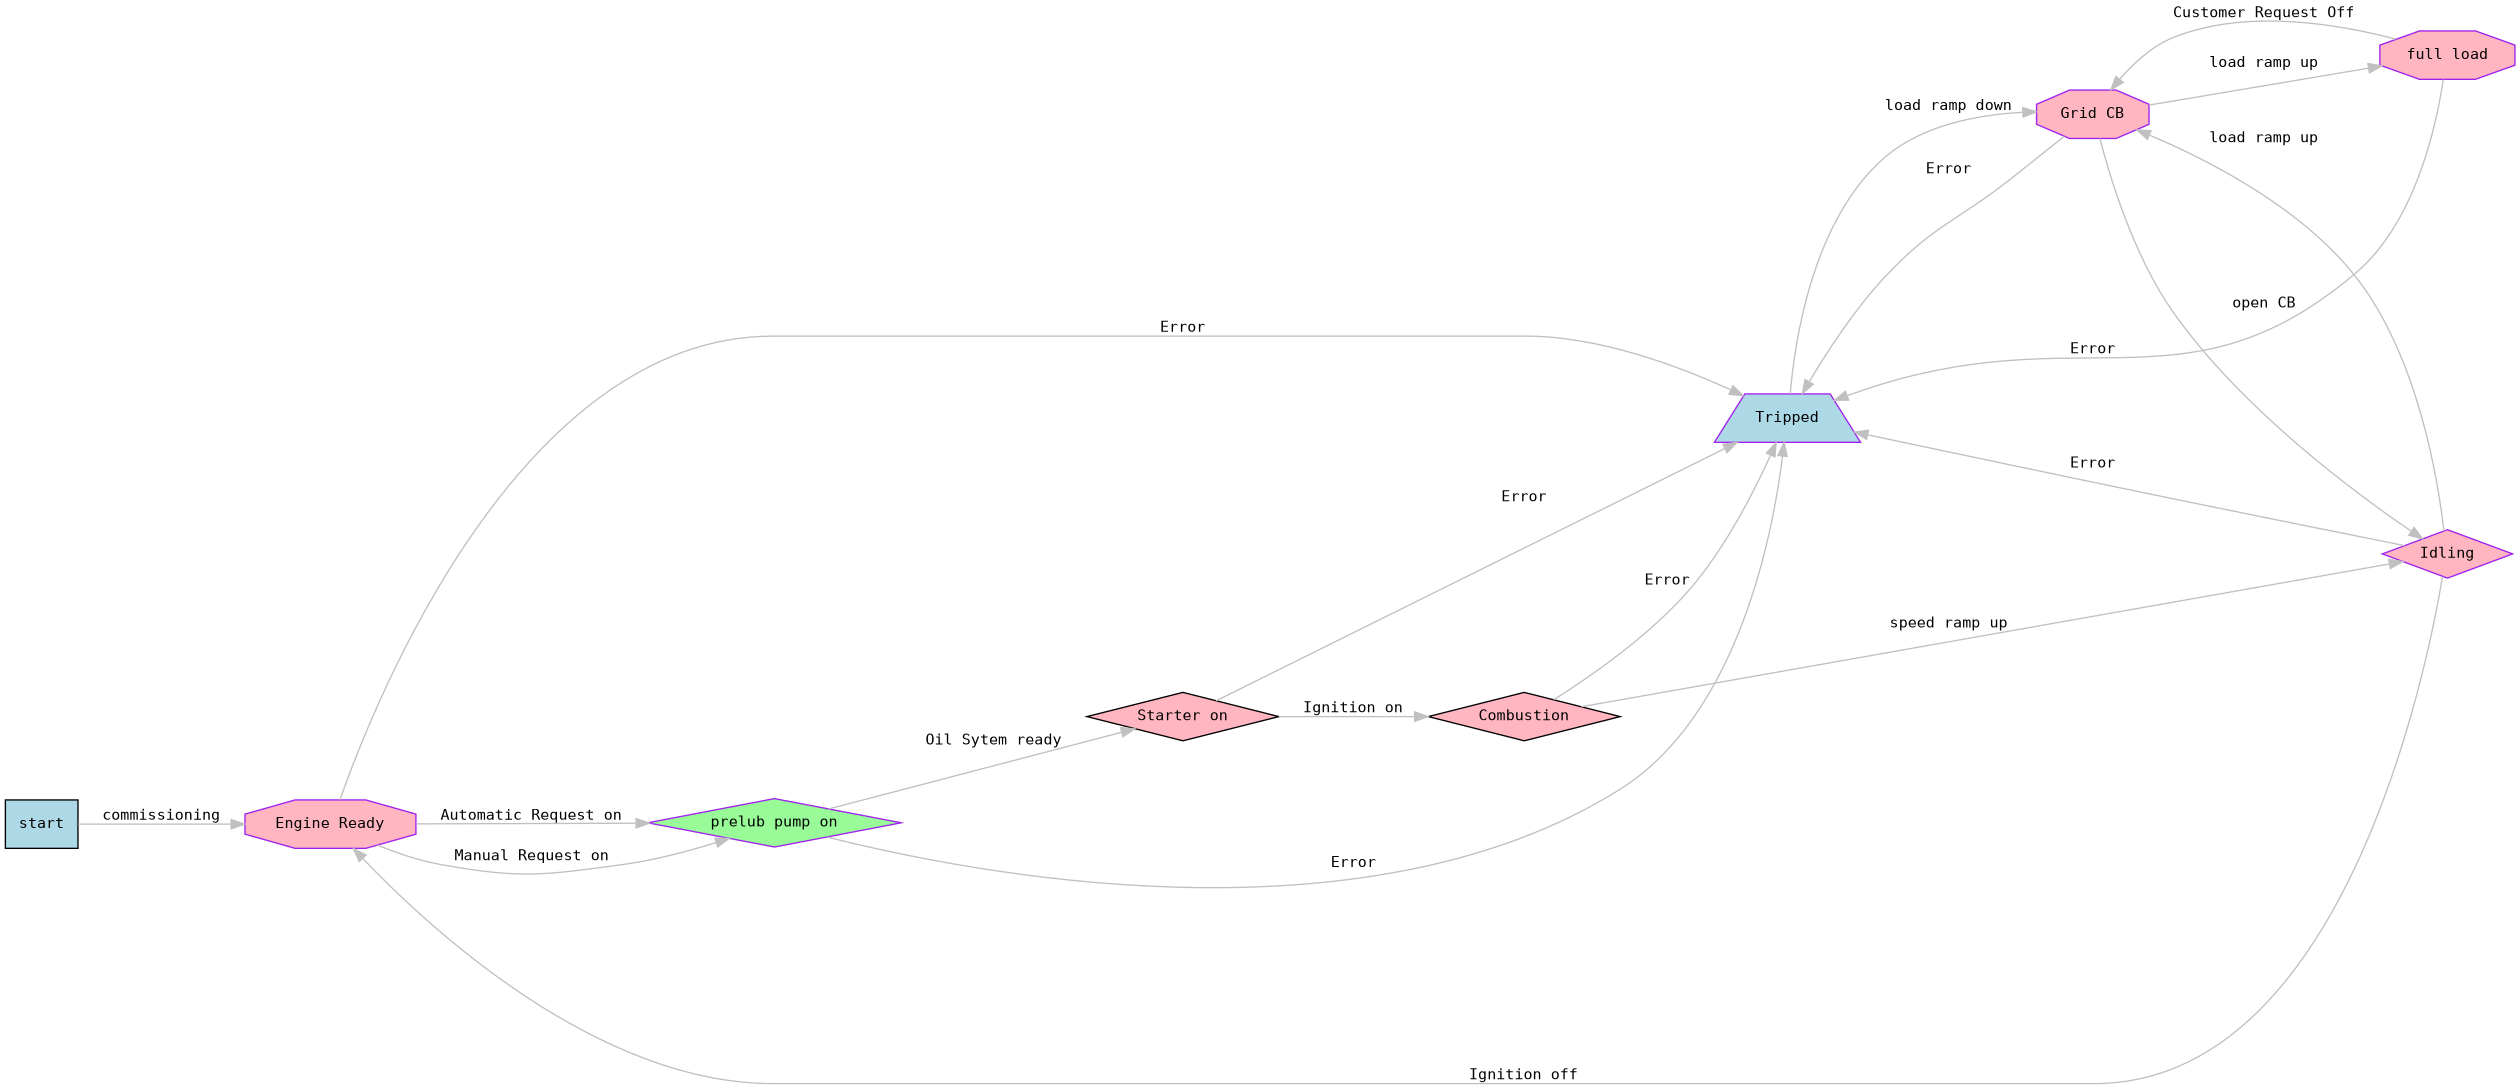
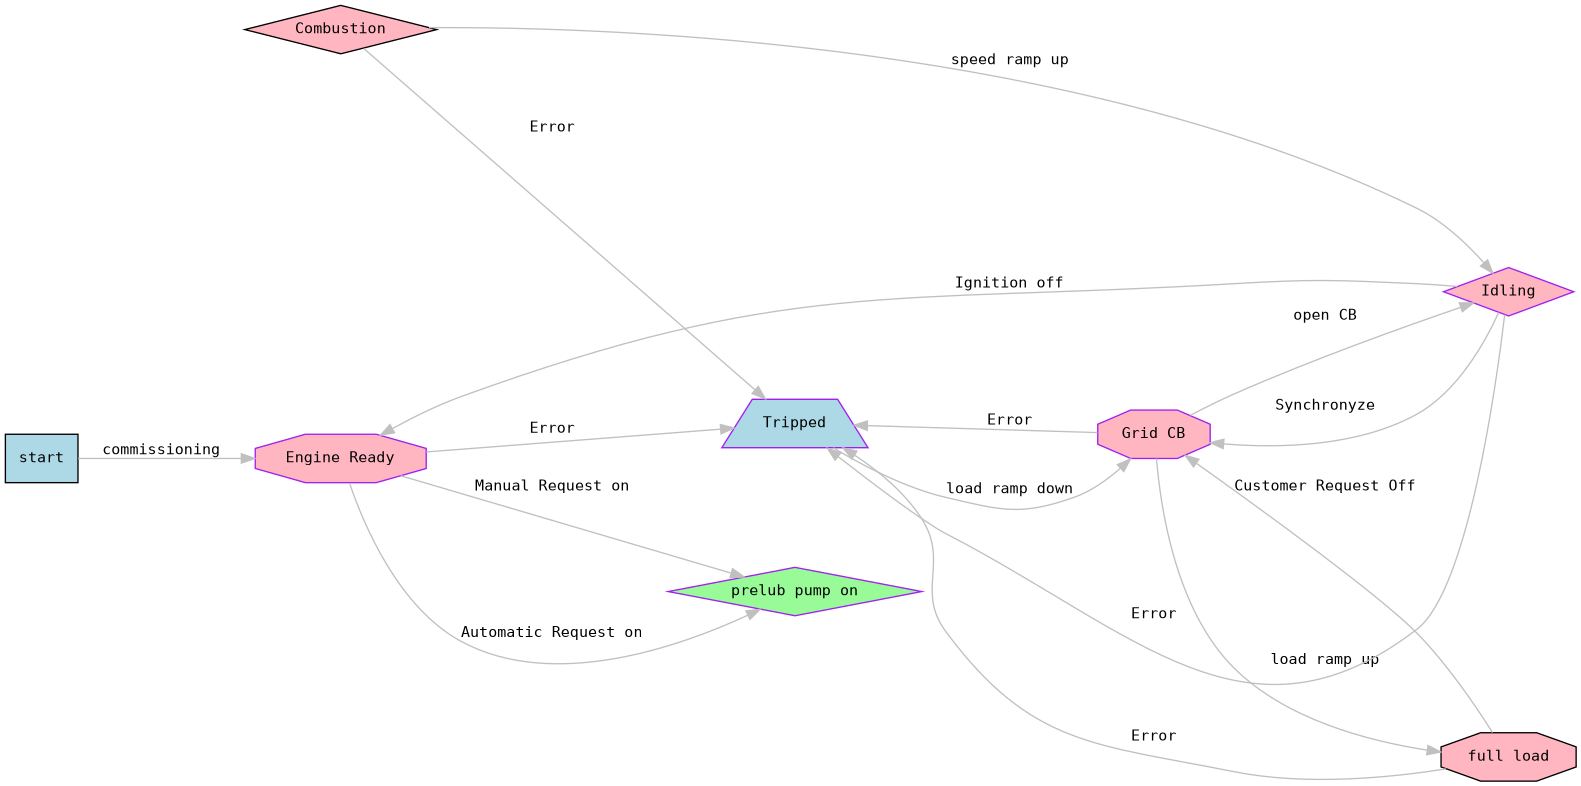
(2447, 55) -> (1509, 757)
(2264, 138) -> (1326, 406)
(1183, 717) -> none
(1419, 867) -> none
